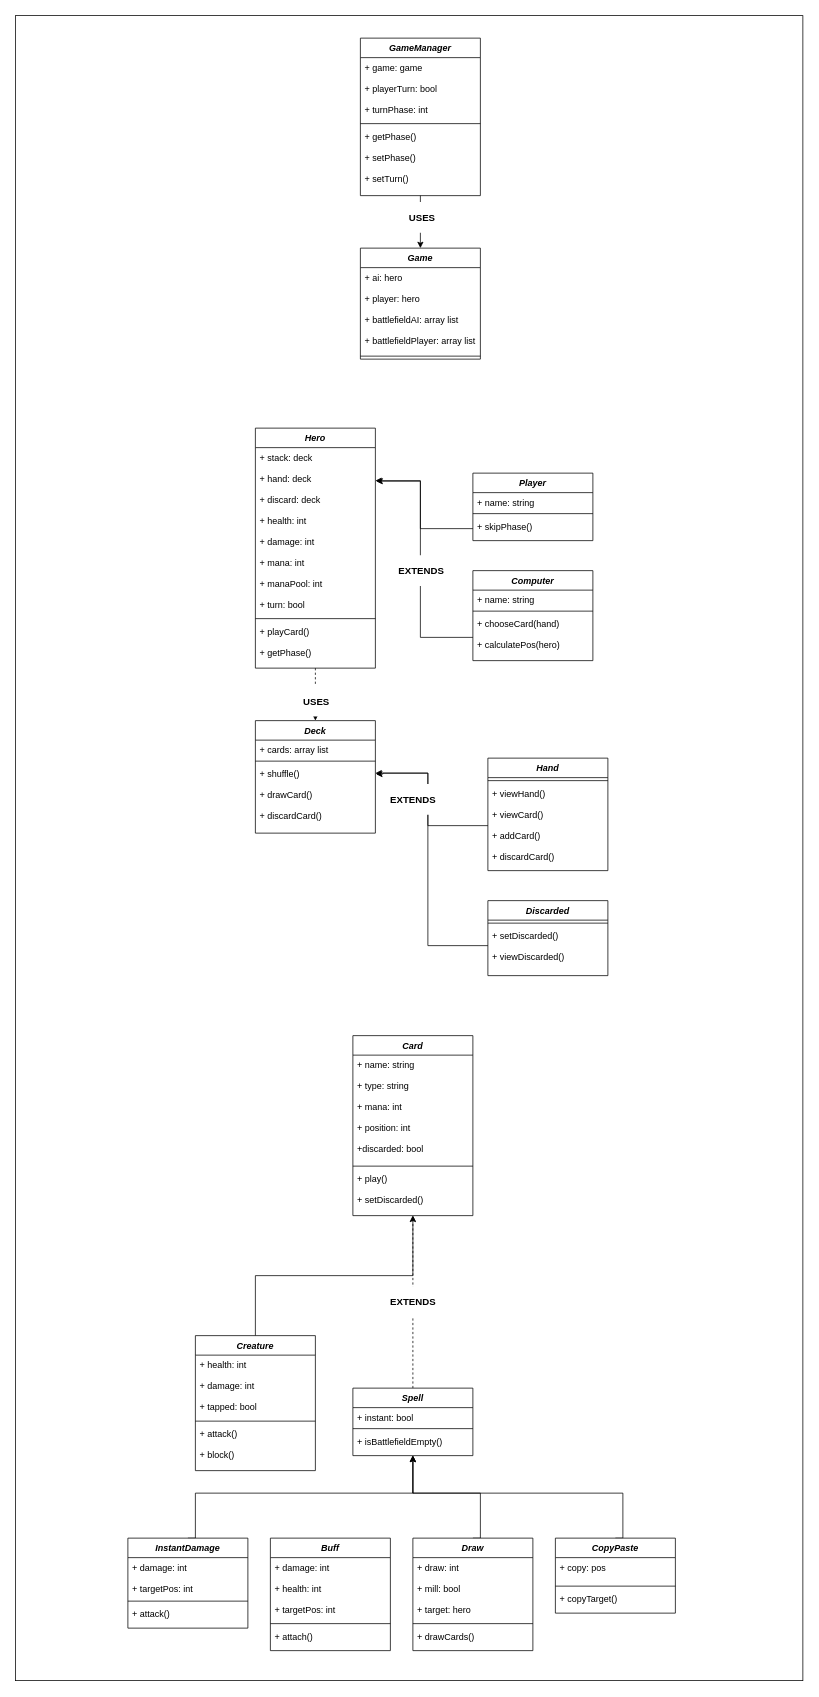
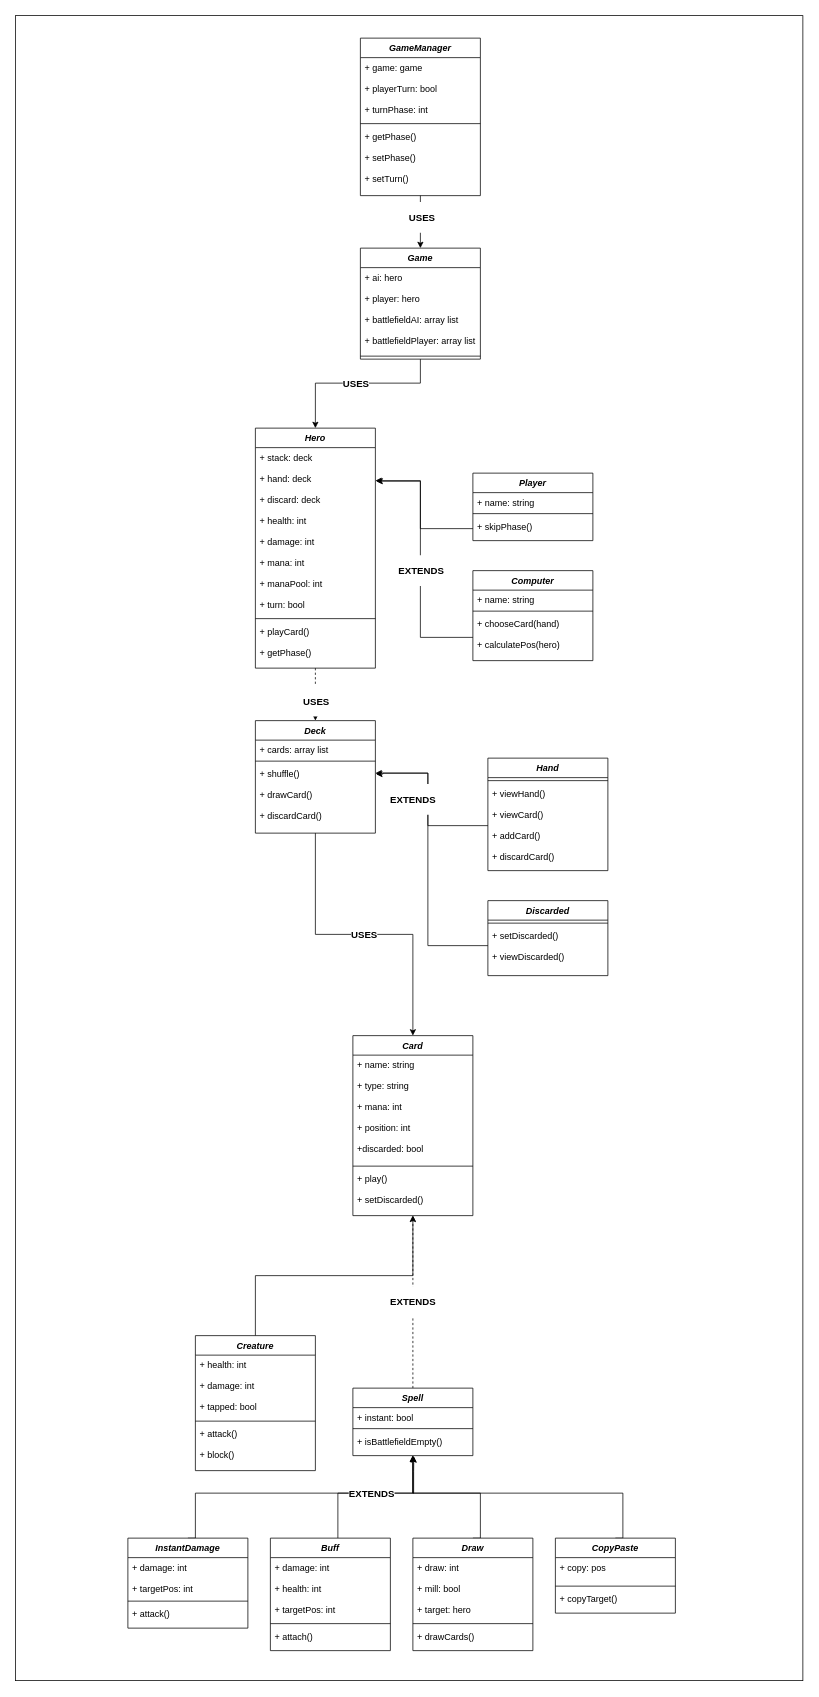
none -> (315, 402)
none -> (315, 933)
none -> (338, 1516)
